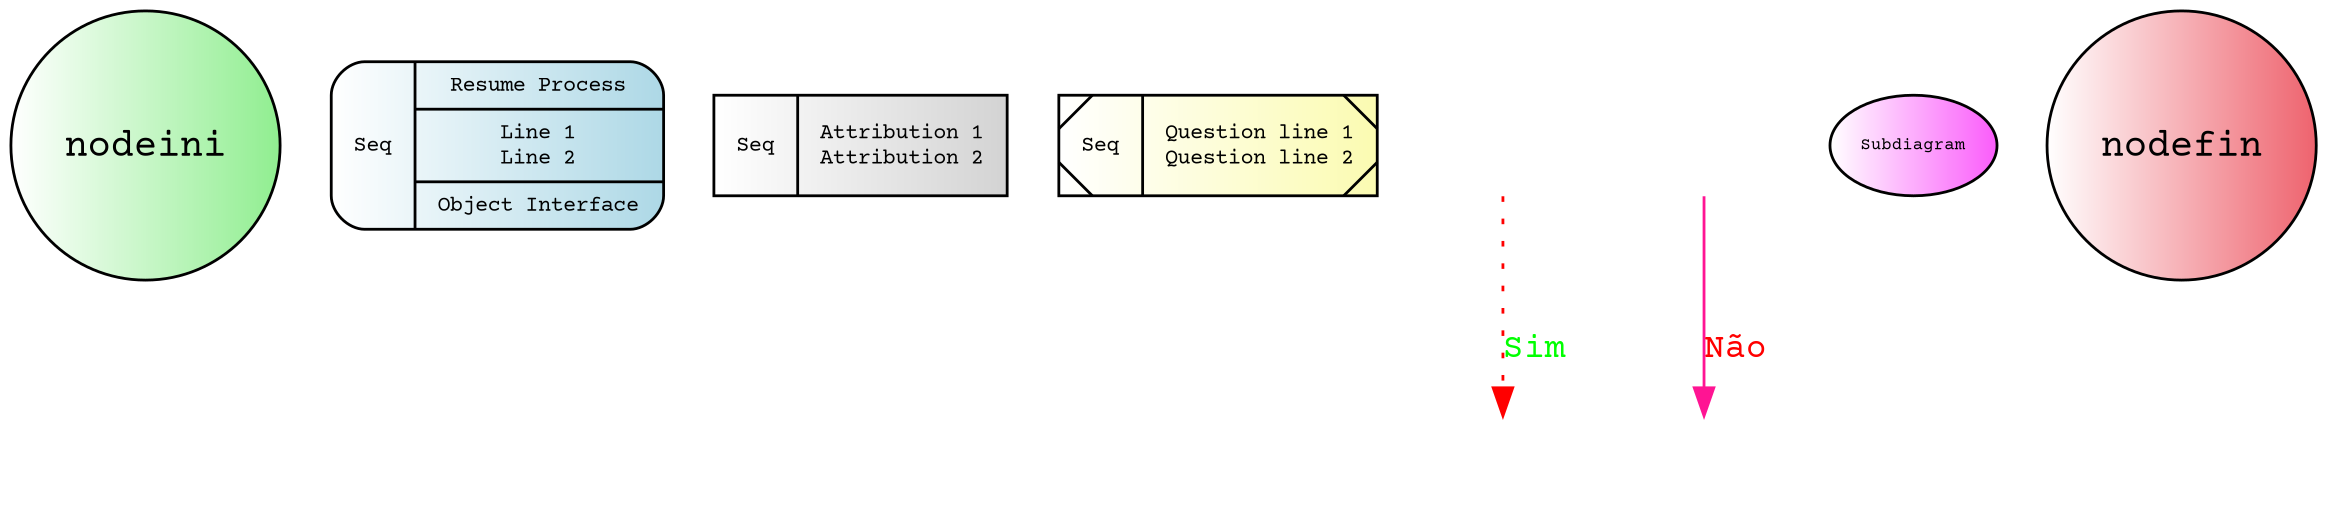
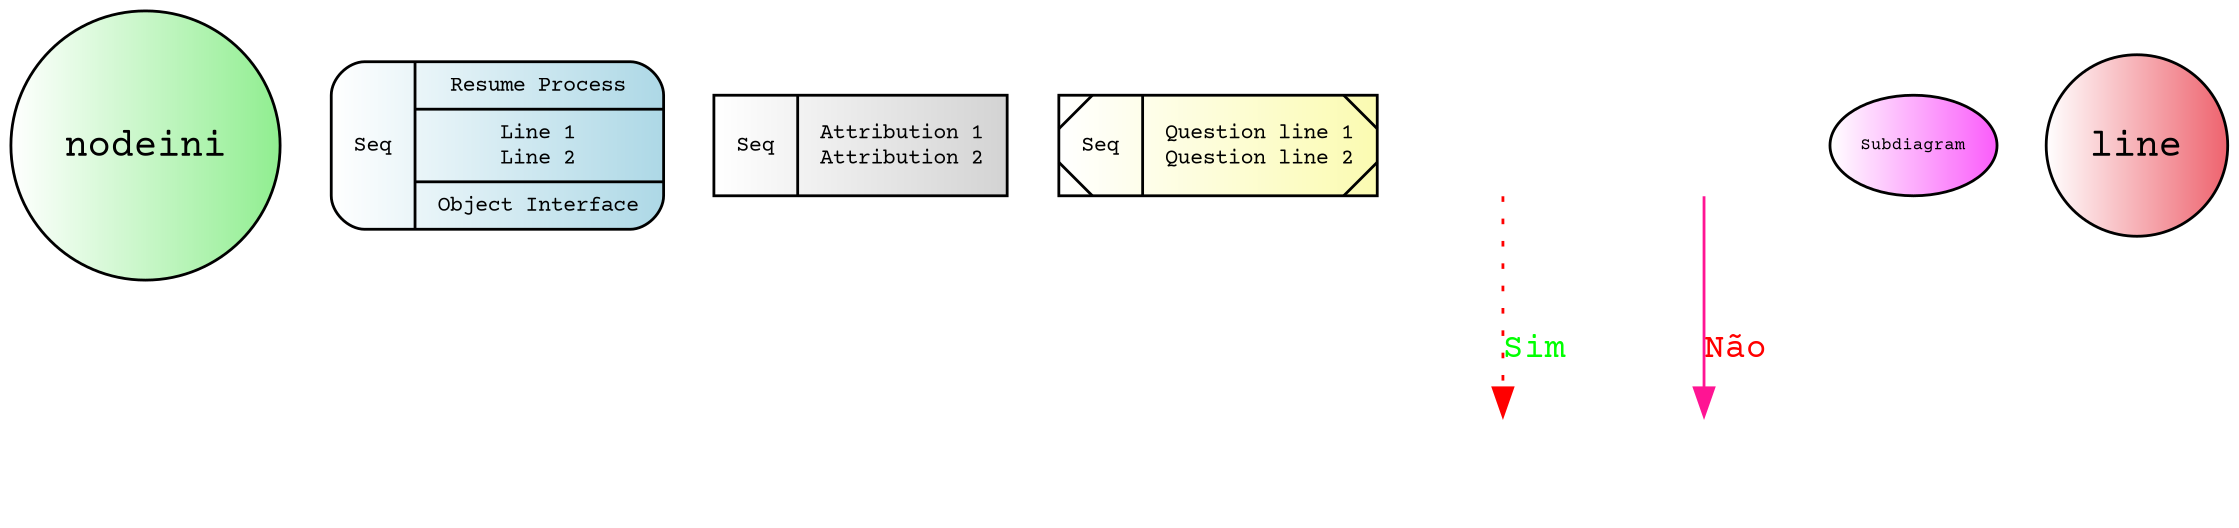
(2182, 145) -> (2137, 145)
